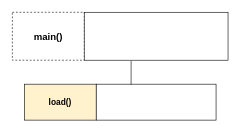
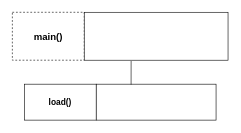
(60, 102) -> (60, 102)
